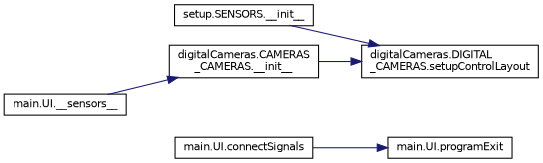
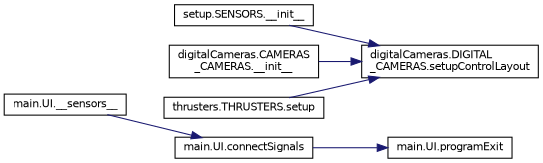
(138, 87) -> (149, 125)
none -> (244, 108)
